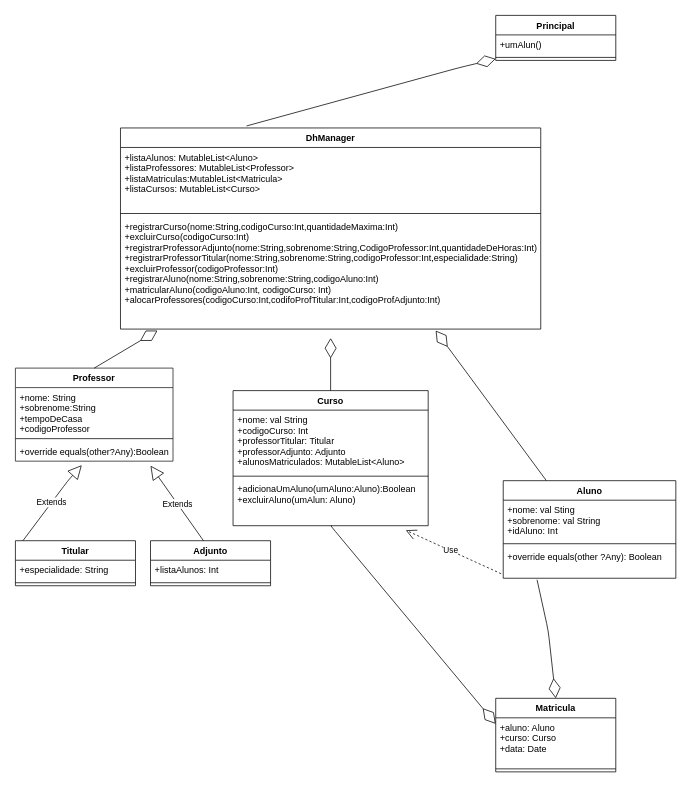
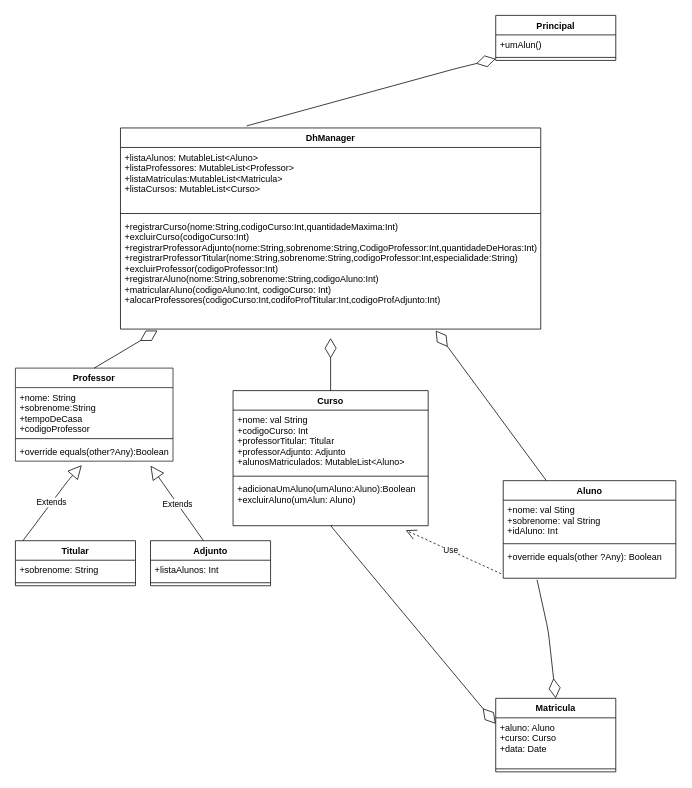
(68, 570) -> (61, 570)
